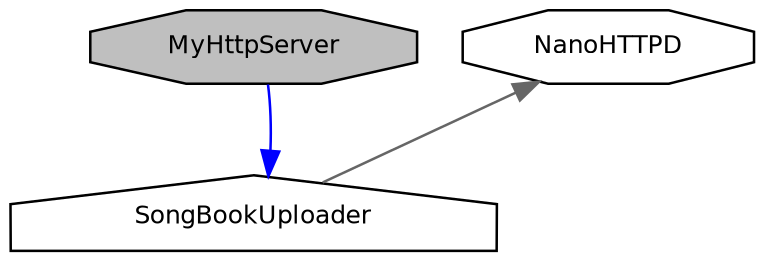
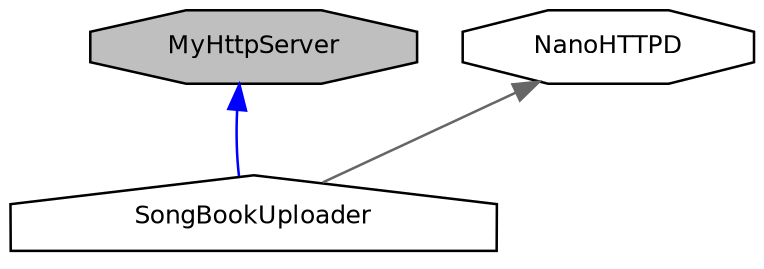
(271, 117) -> (237, 143)
